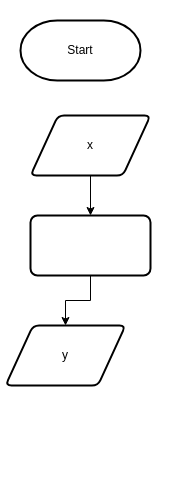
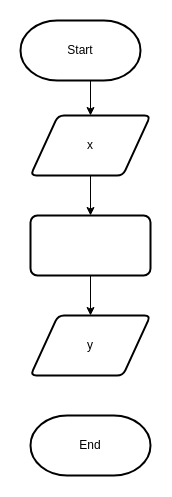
none -> (91, 93)
(66, 356) -> (91, 346)
none -> (91, 446)
